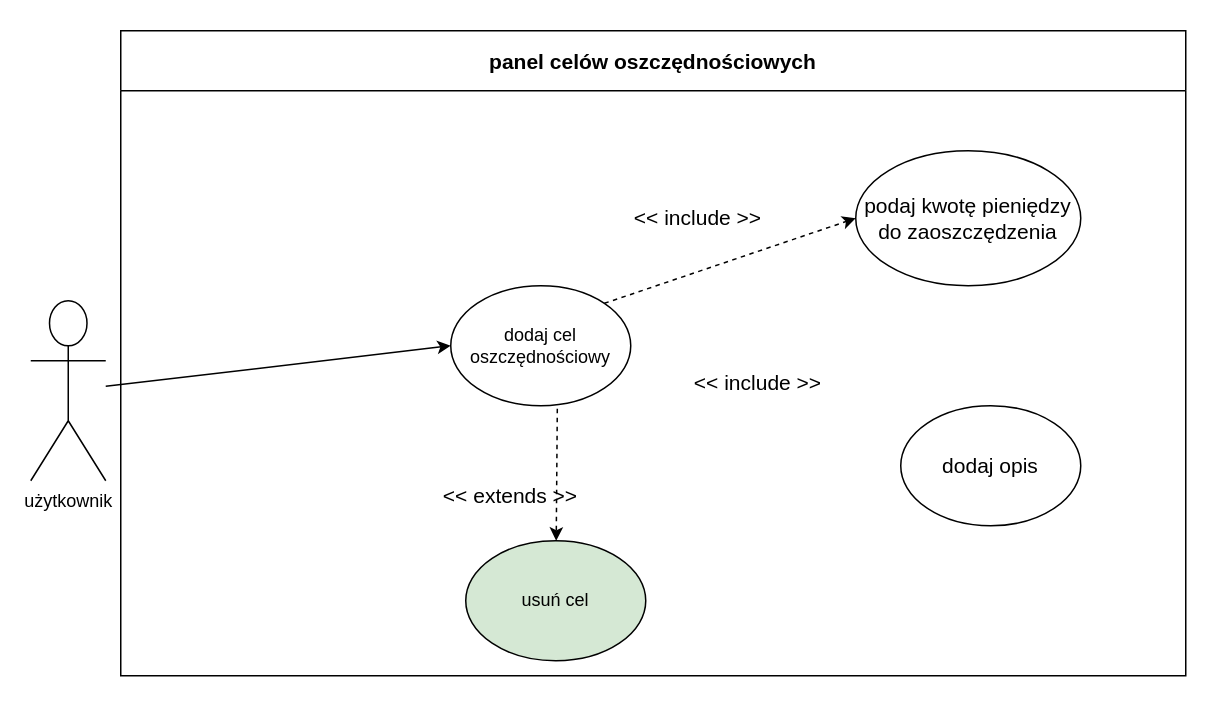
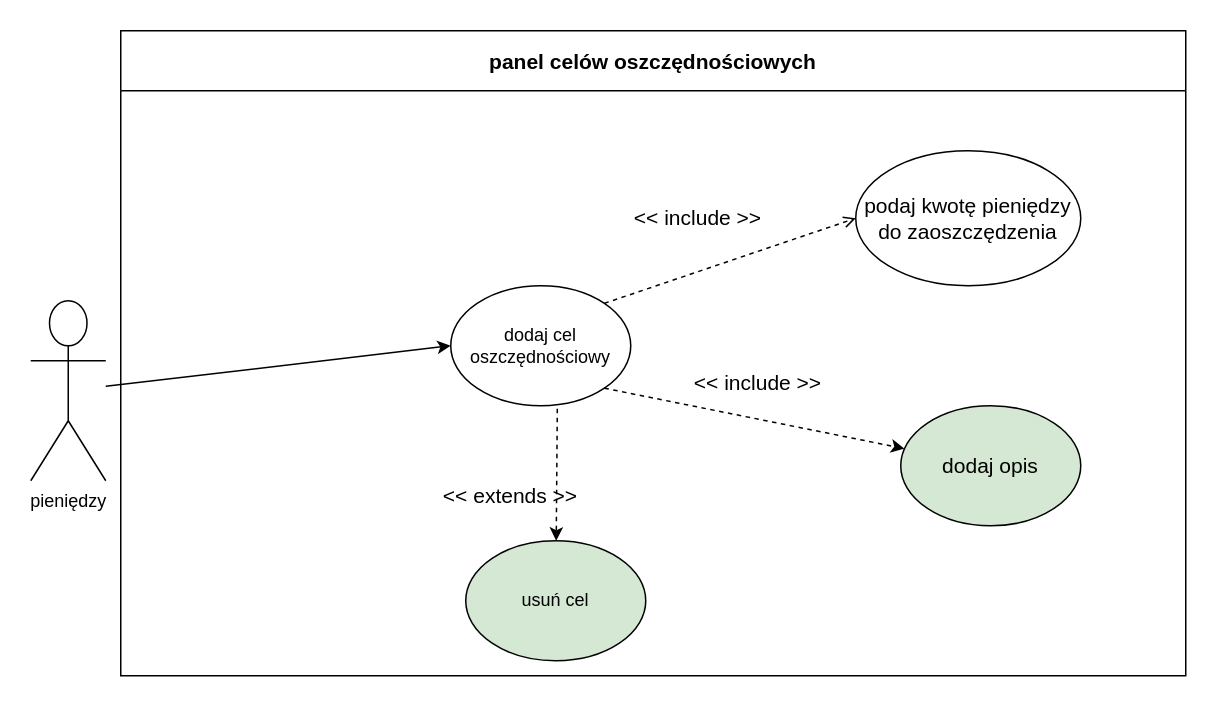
(845, 222) -> (847, 221)
none -> (750, 417)
(991, 466) -> (991, 466)
(69, 502) -> (69, 502)
